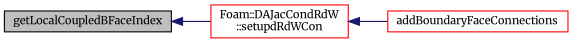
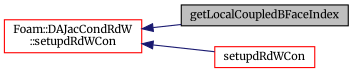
(197, 21) -> (167, 26)
(478, 21) -> (265, 57)
